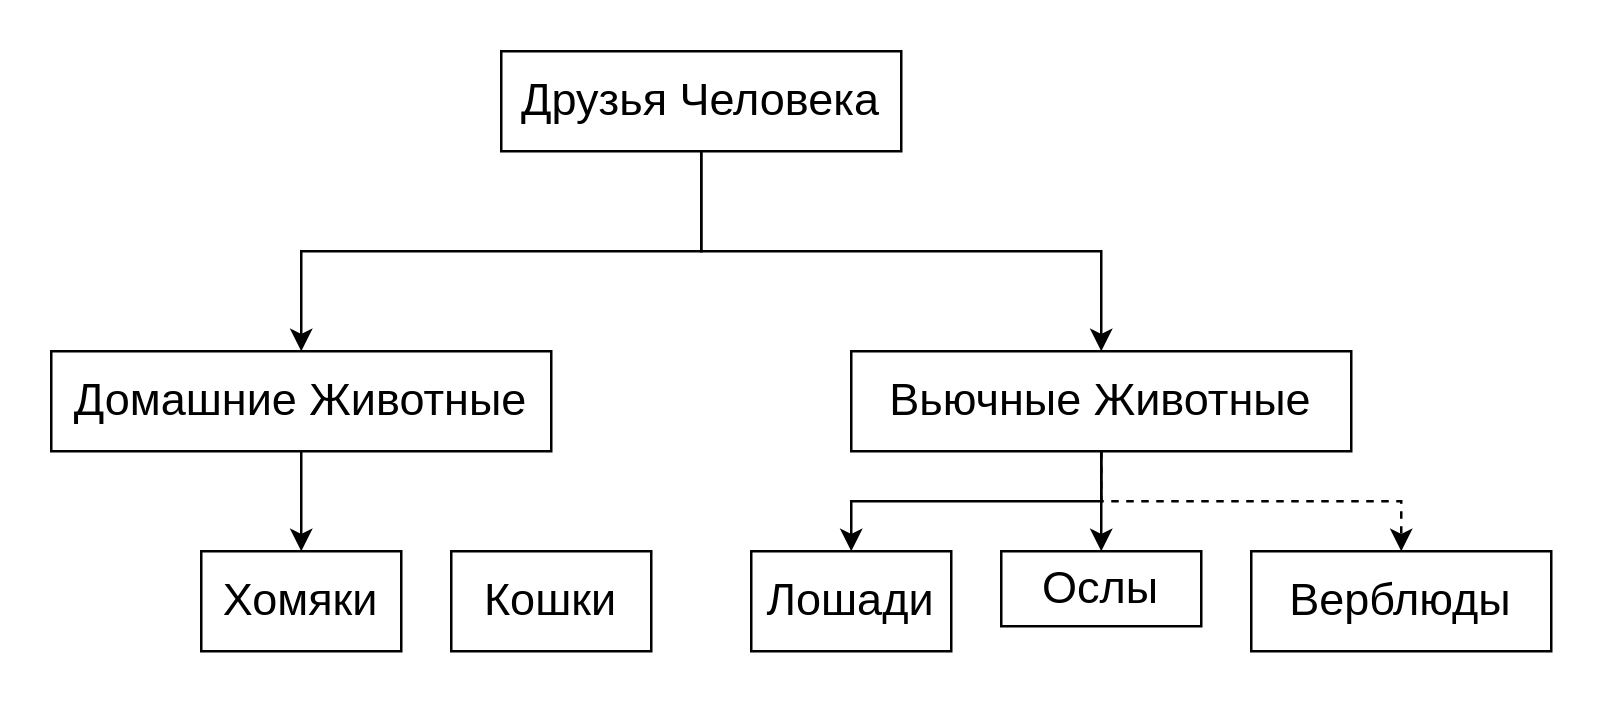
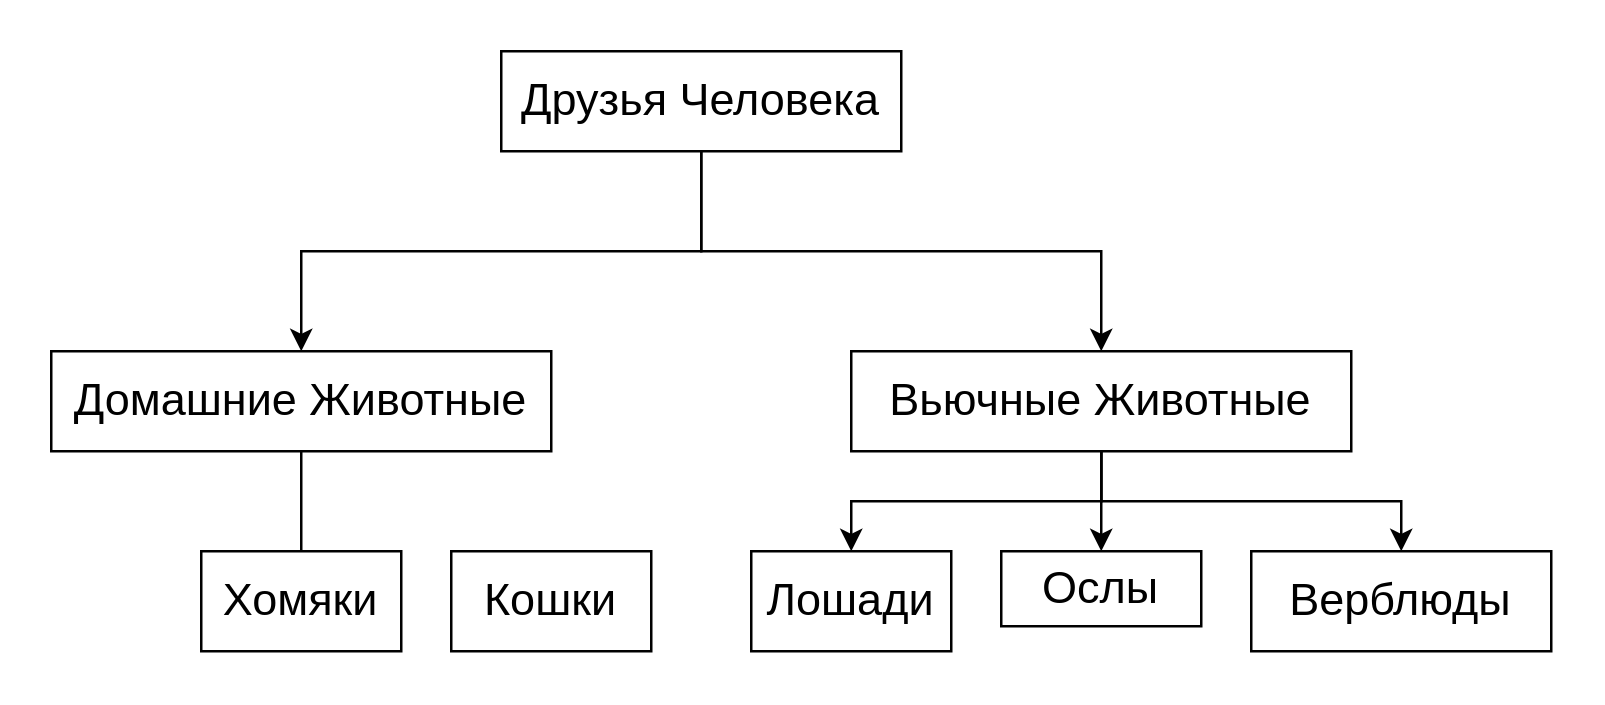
(1267, 501) -> (1267, 501)
(301, 533) -> (301, 540)
